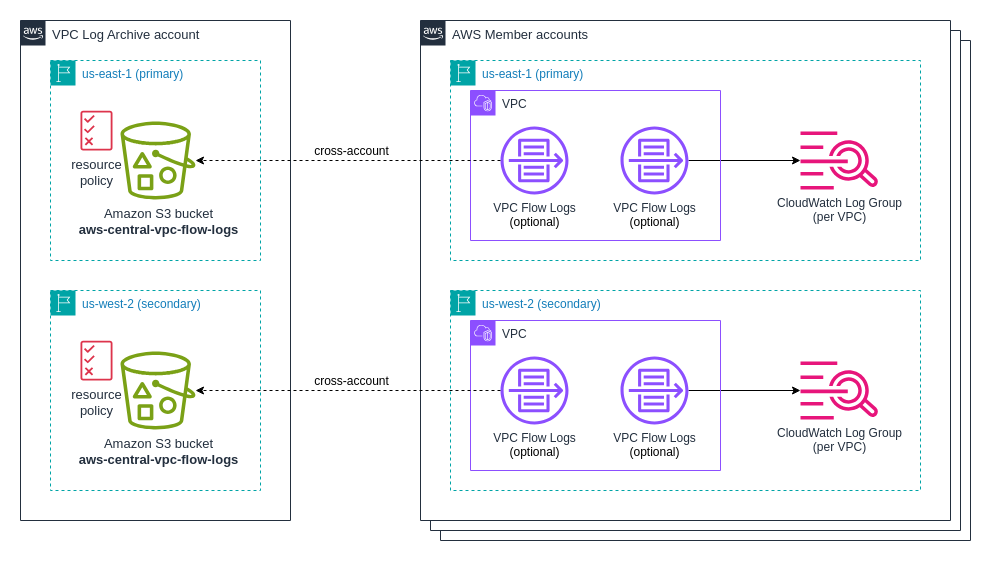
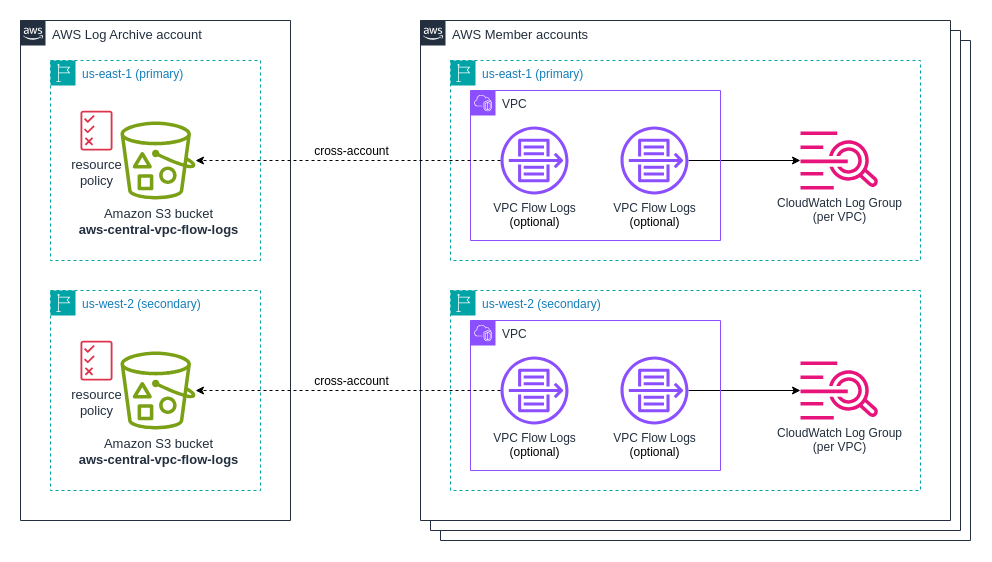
(129, 35) -> (129, 35)
